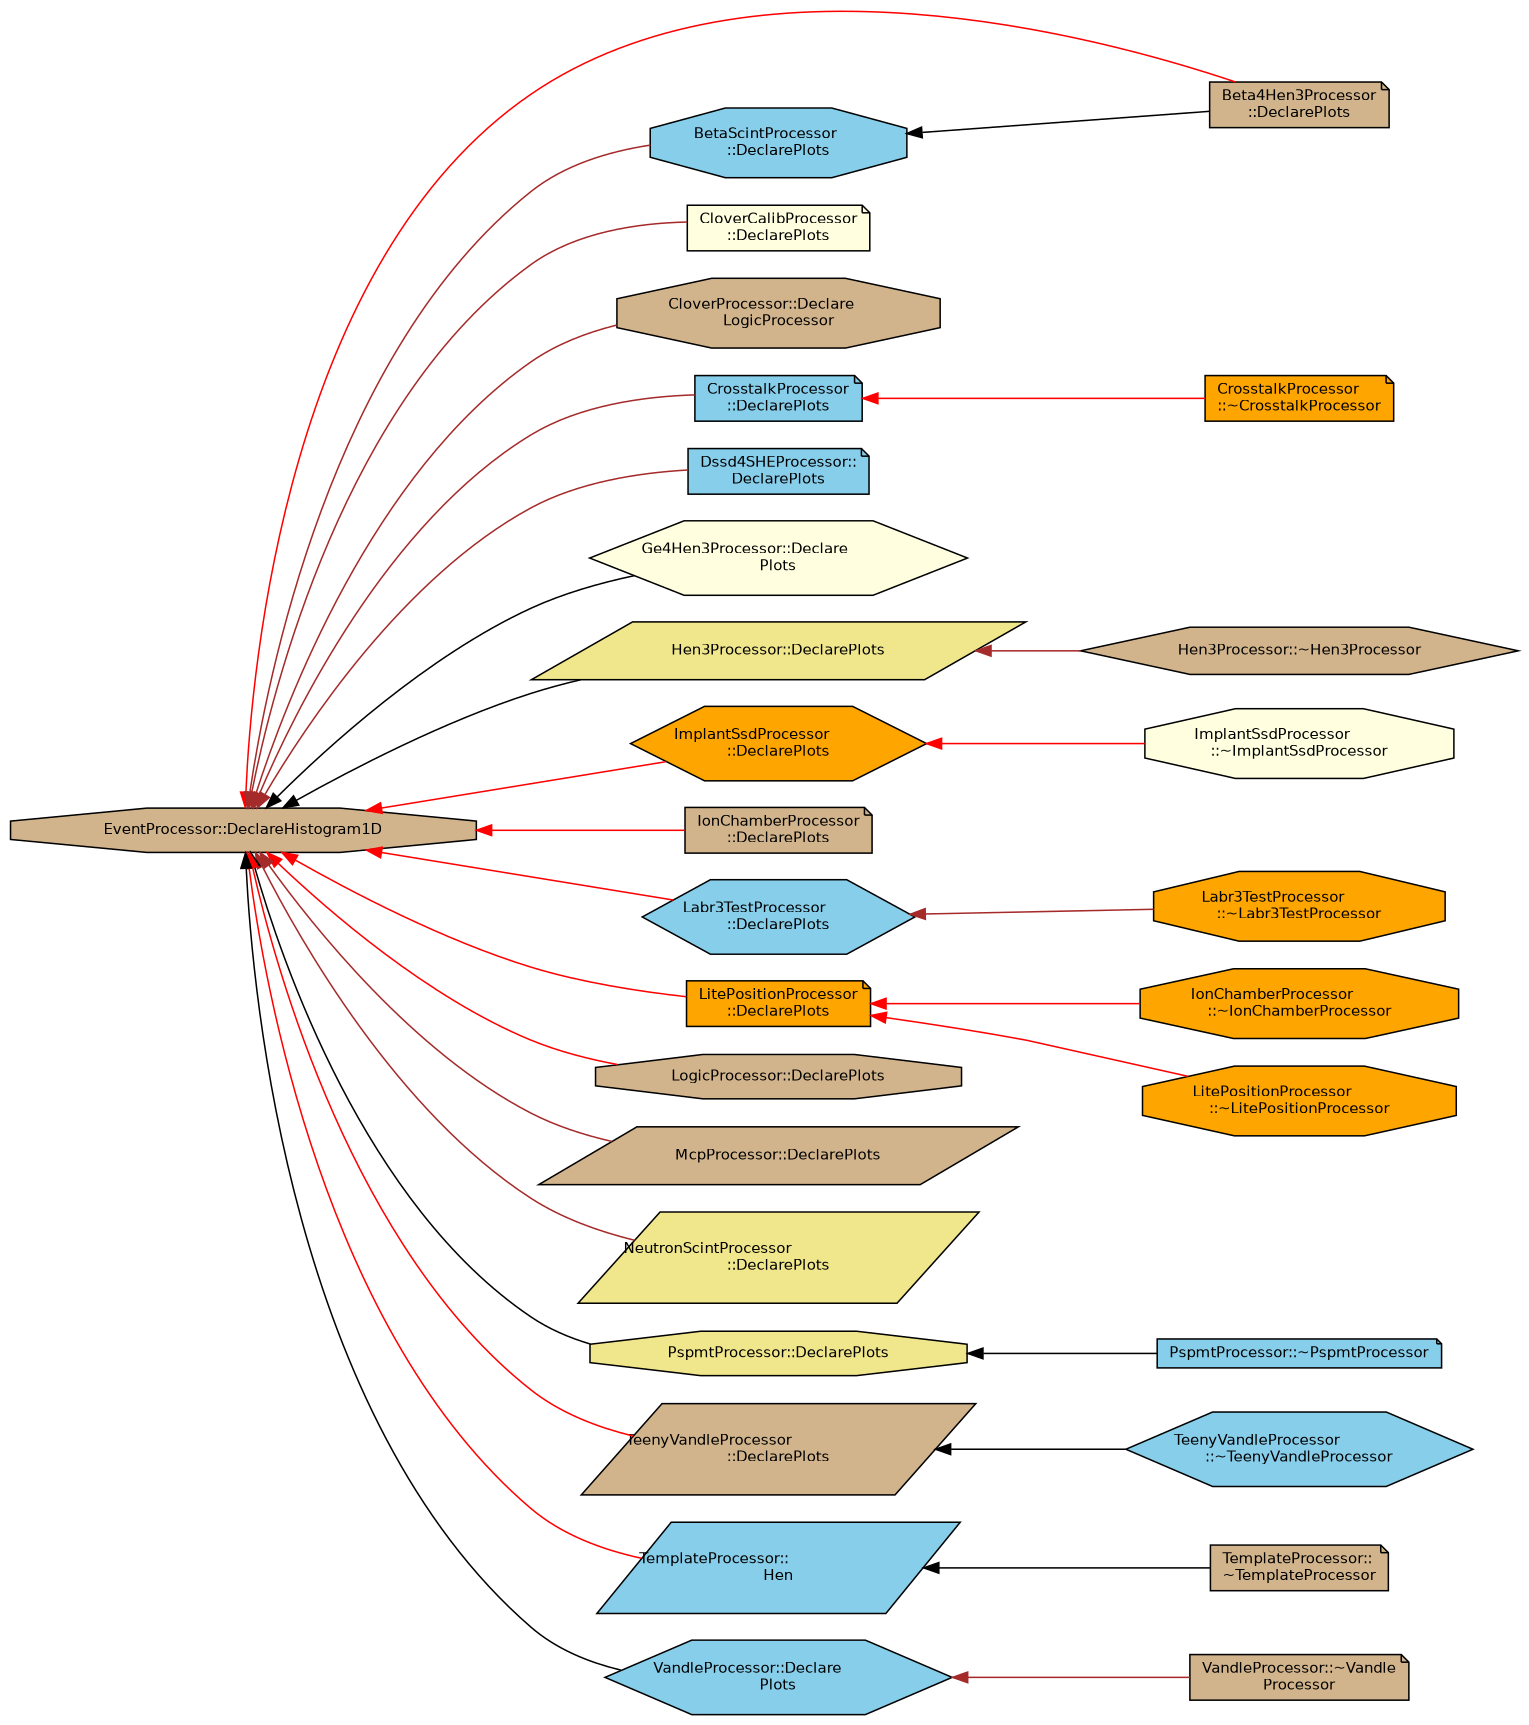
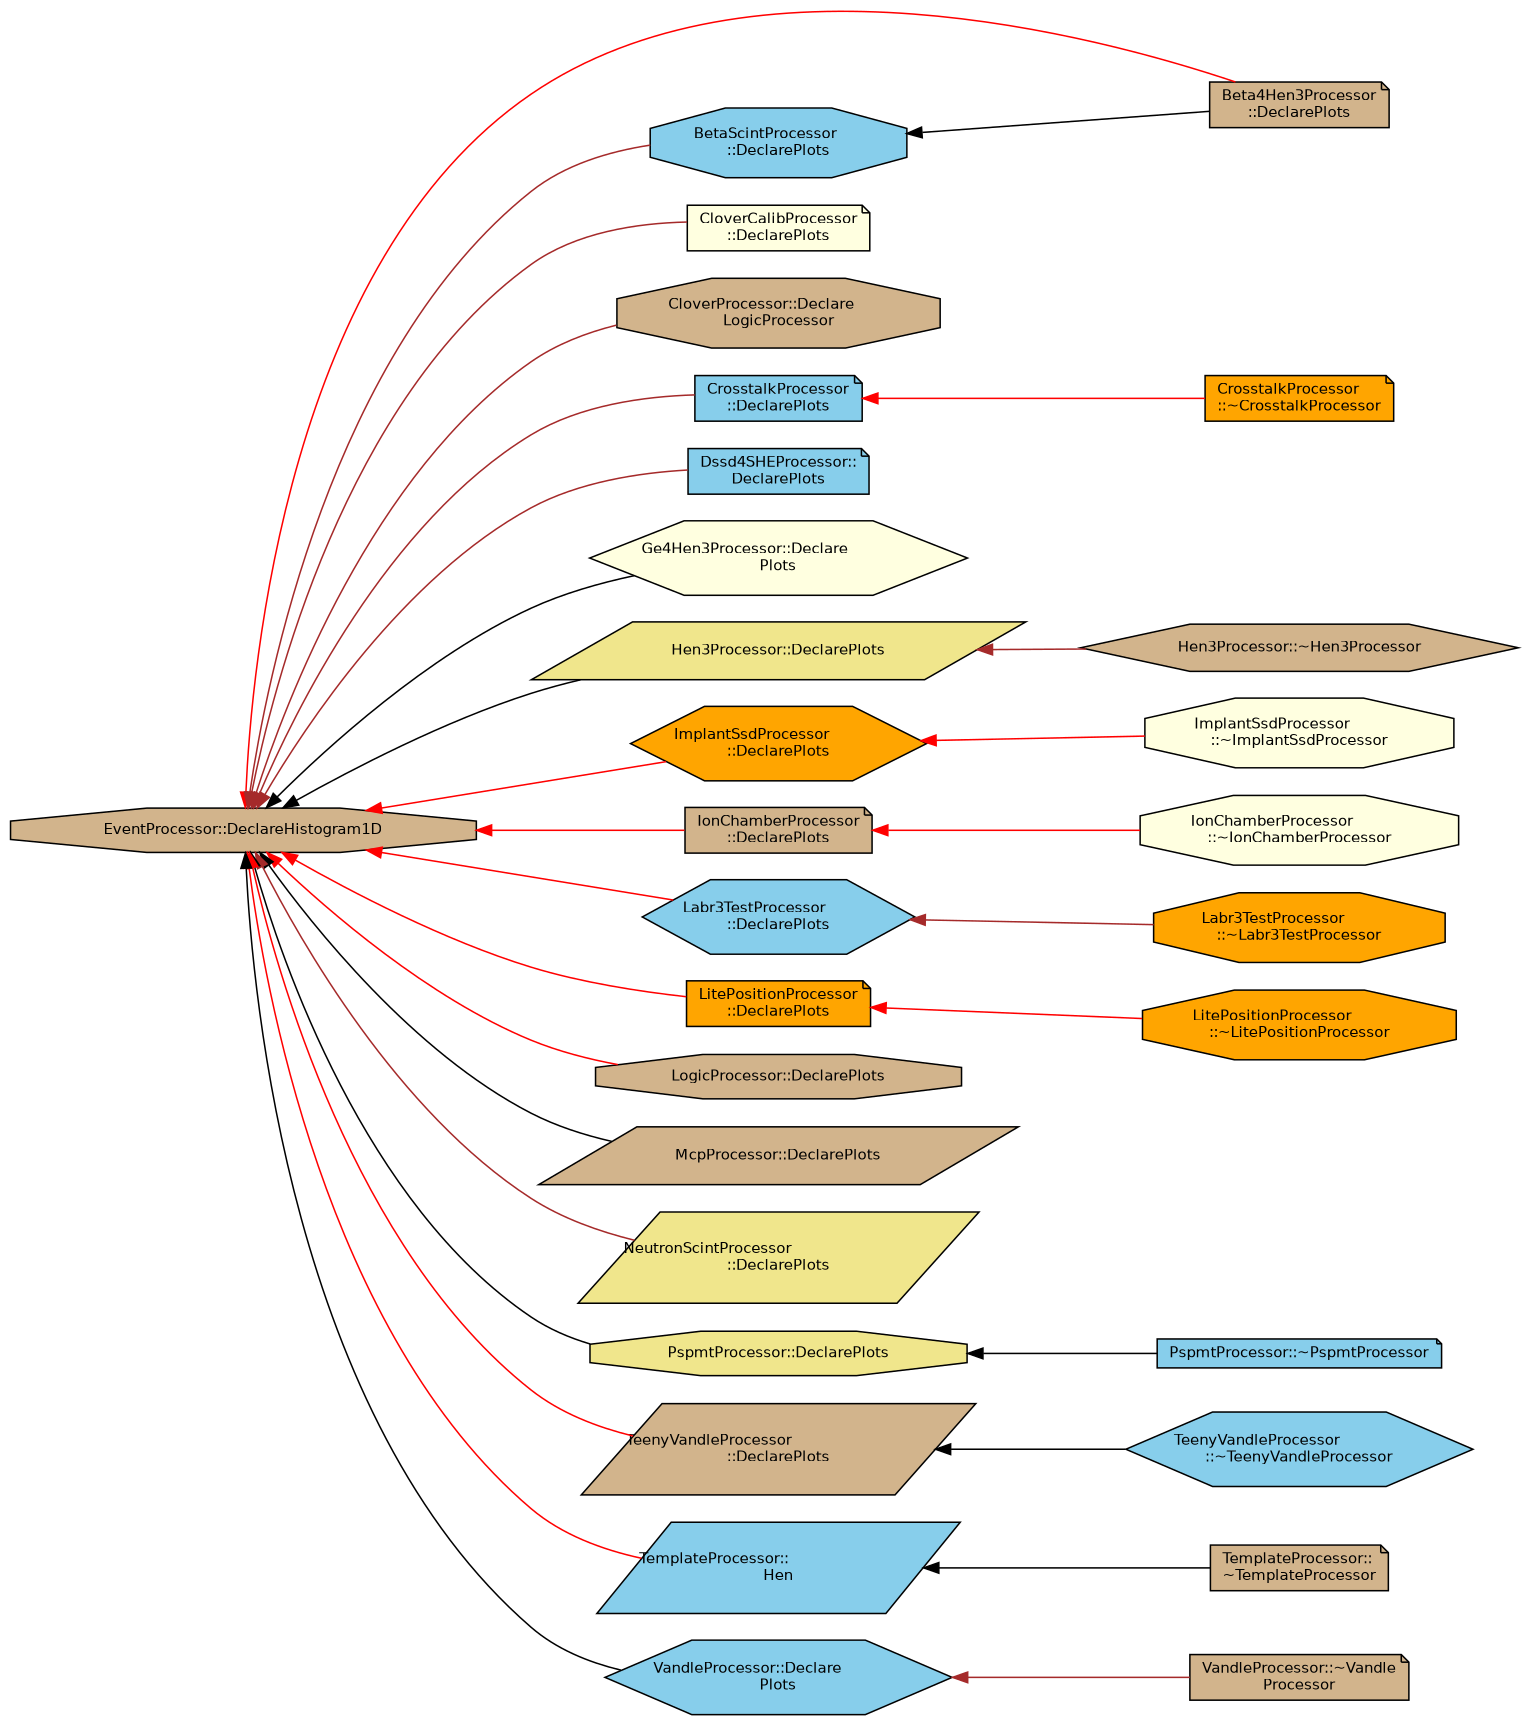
(1013, 1004) -> (1014, 830)
(1299, 1004) -> (1299, 830)
(418, 1033) -> (418, 1033)
